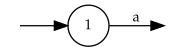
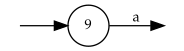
(88, 26) -> (88, 26)
